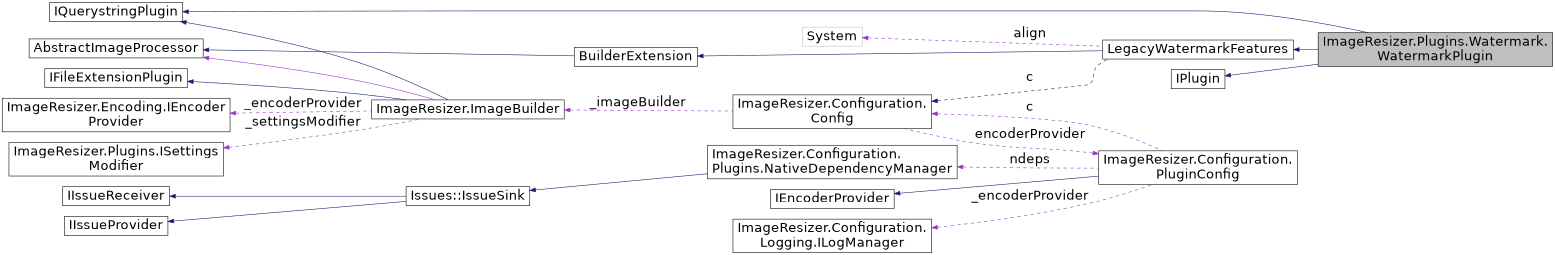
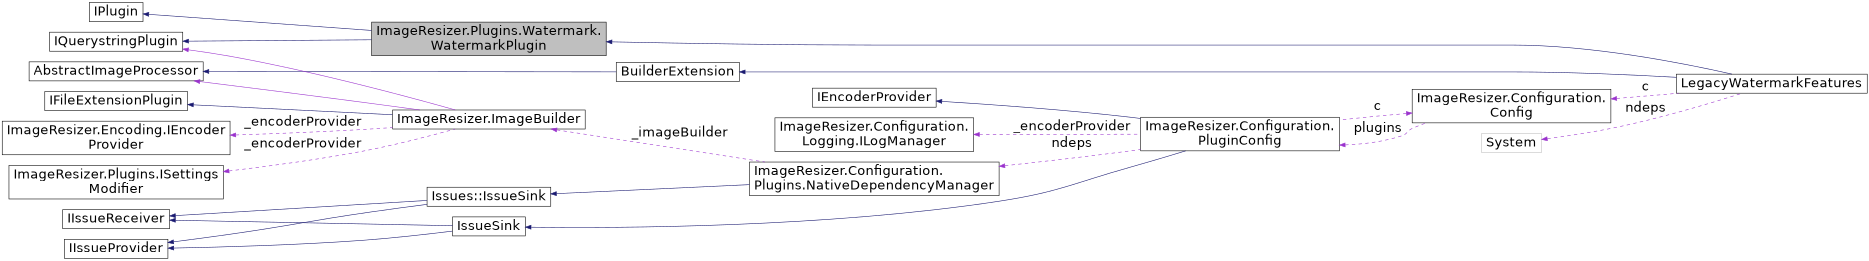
(1028, 34) -> (1644, 108)
(307, 48) -> (323, 76)
(1309, 50) -> (1173, 45)
(1030, 91) -> (1648, 96)
(651, 111) -> (661, 146)
(301, 122) -> (301, 144)
(1028, 135) -> (1376, 128)
none -> (489, 226)
